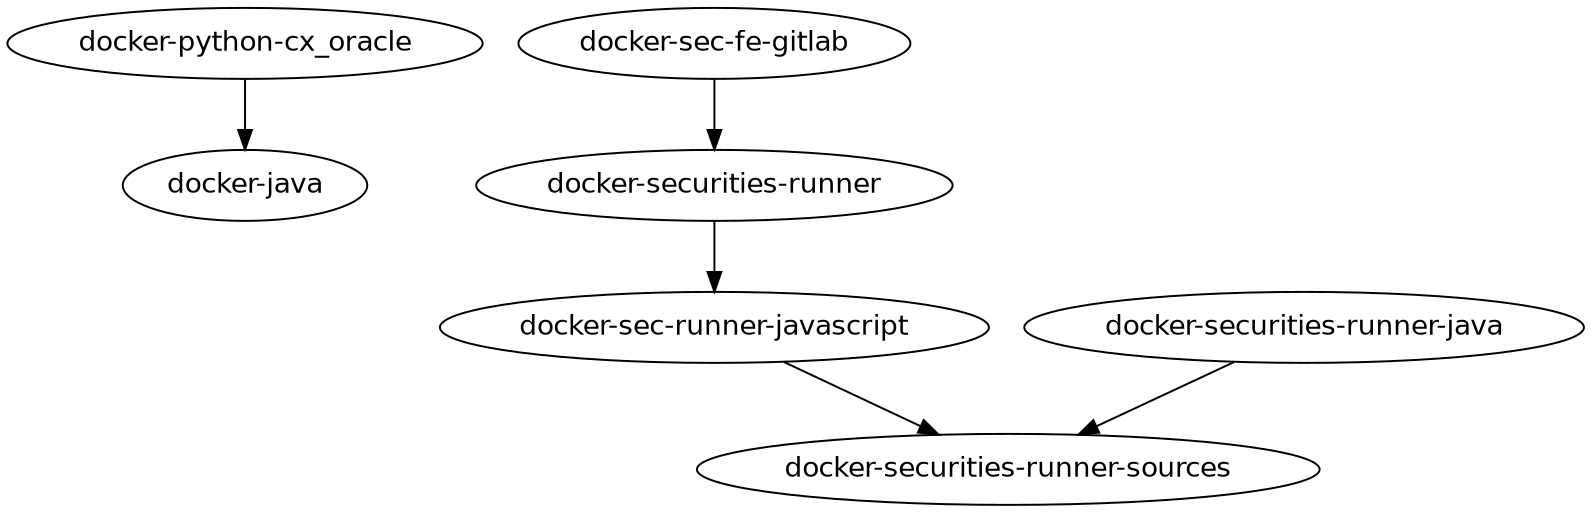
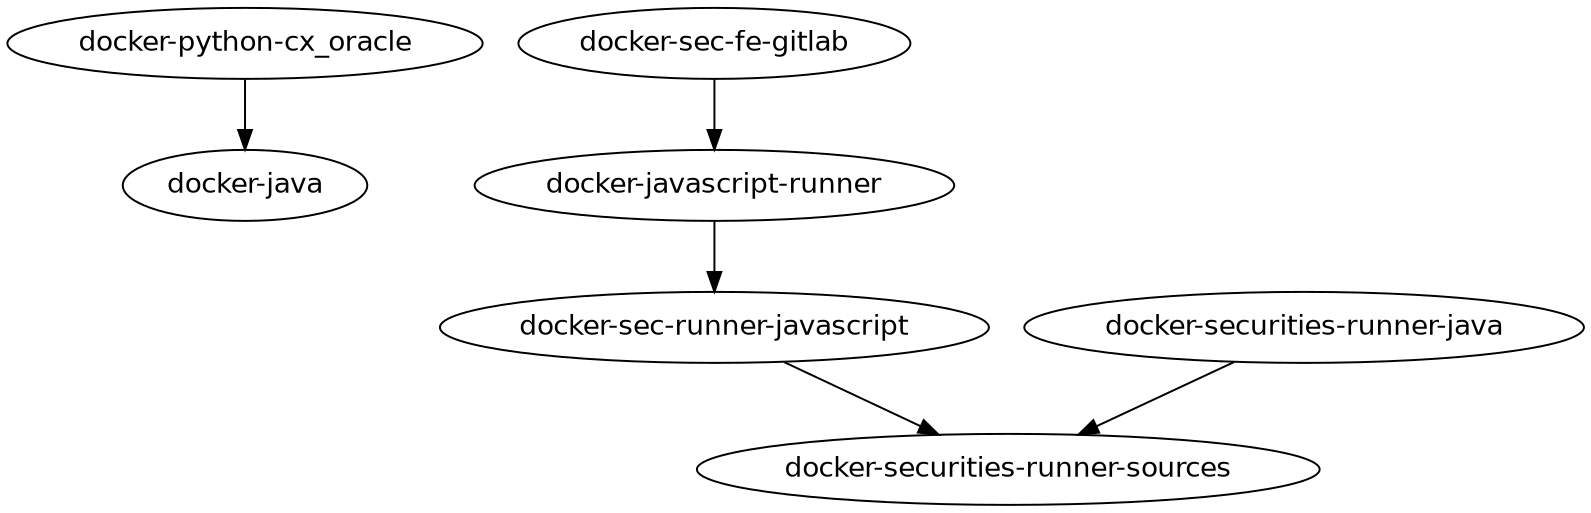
(714, 185) -> (714, 185)
